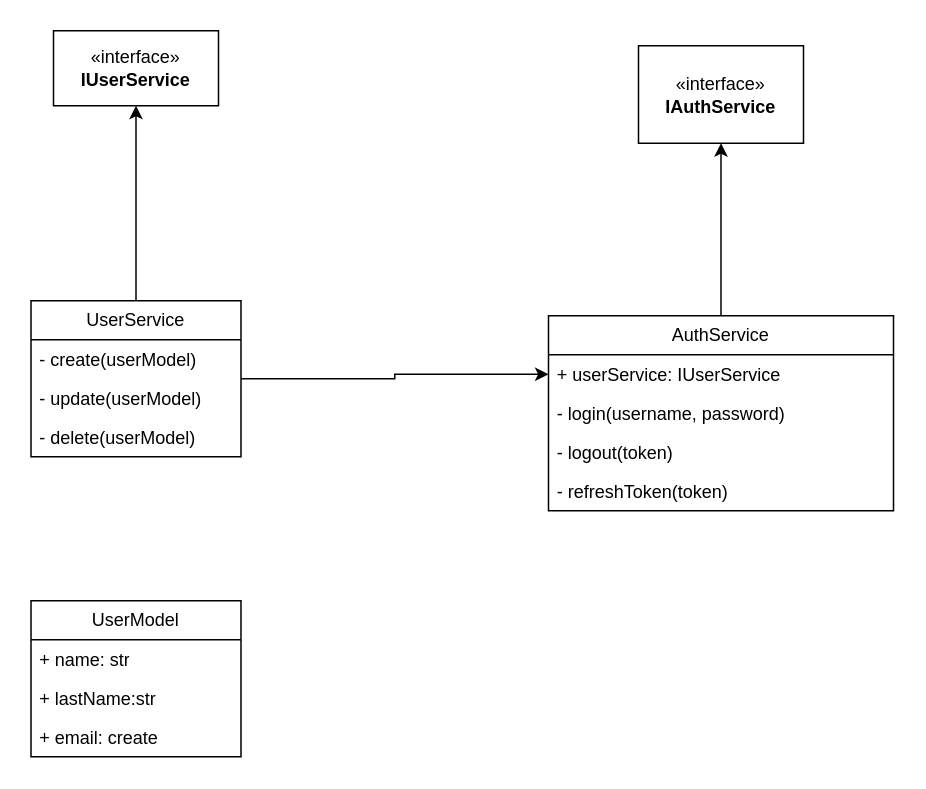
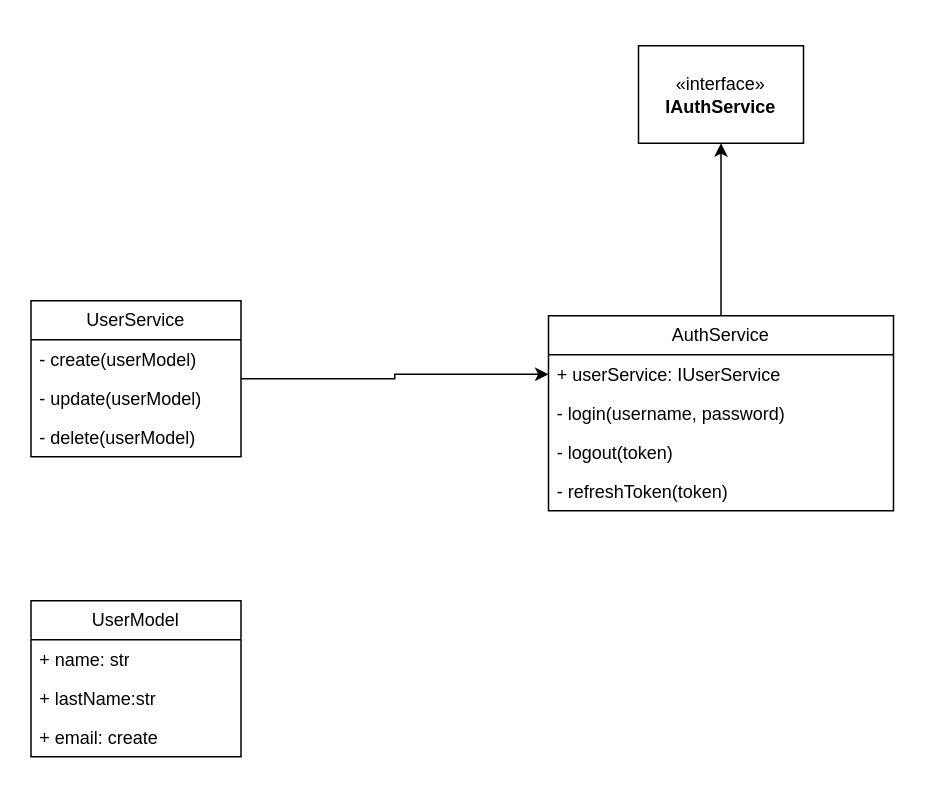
(136, 68) -> none
(136, 207) -> none
